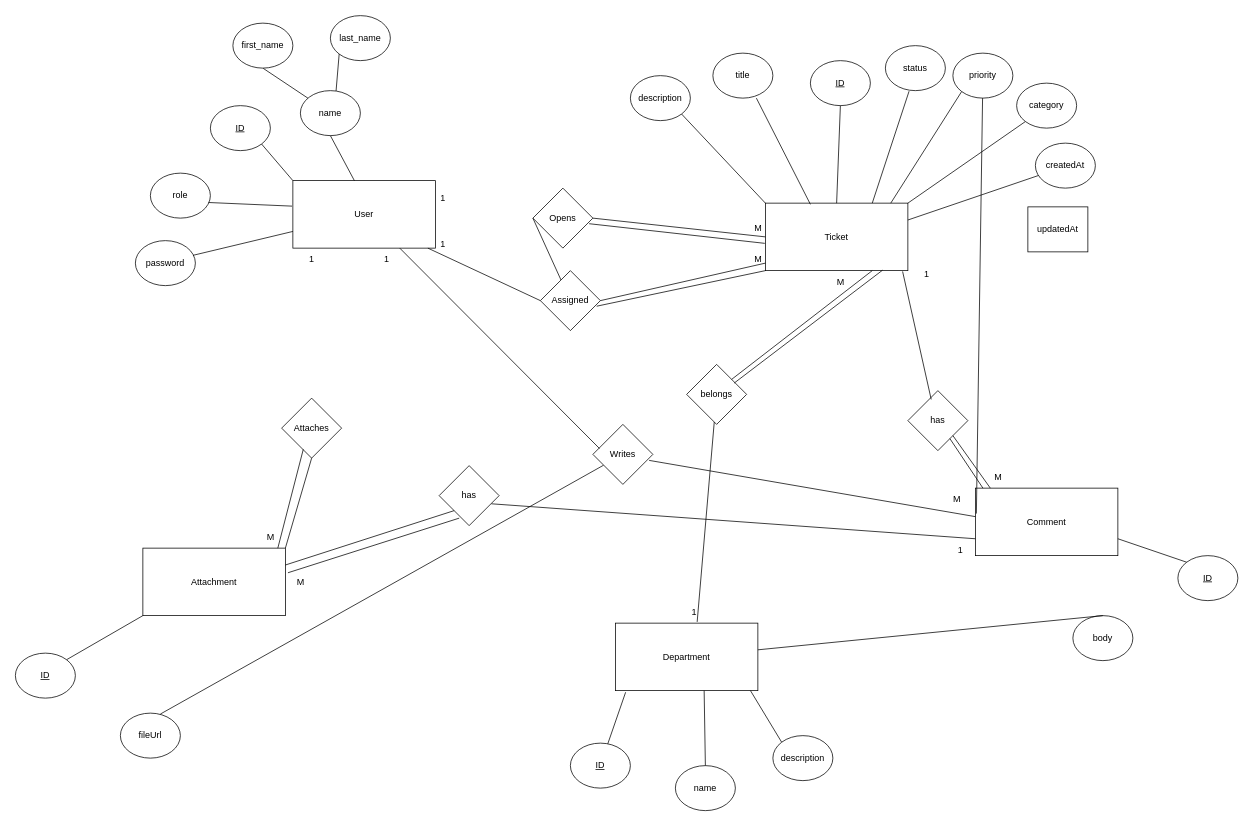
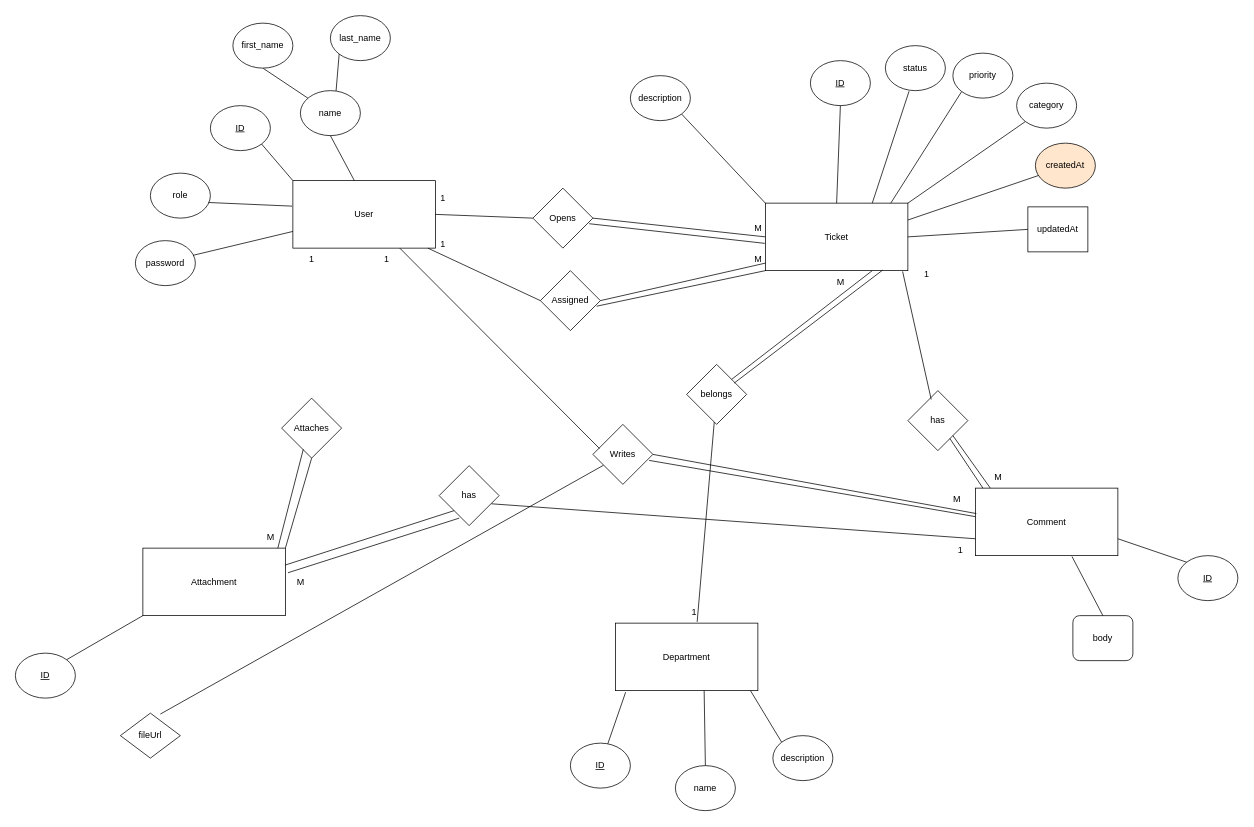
(743, 75) -> none
(784, 151) -> none
(1065, 165) -> (1065, 165)
none -> (968, 233)
(547, 248) -> (485, 216)
(979, 306) -> (815, 484)
(930, 632) -> (1087, 586)
(1103, 638) -> (1103, 638)
(150, 735) -> (150, 735)
